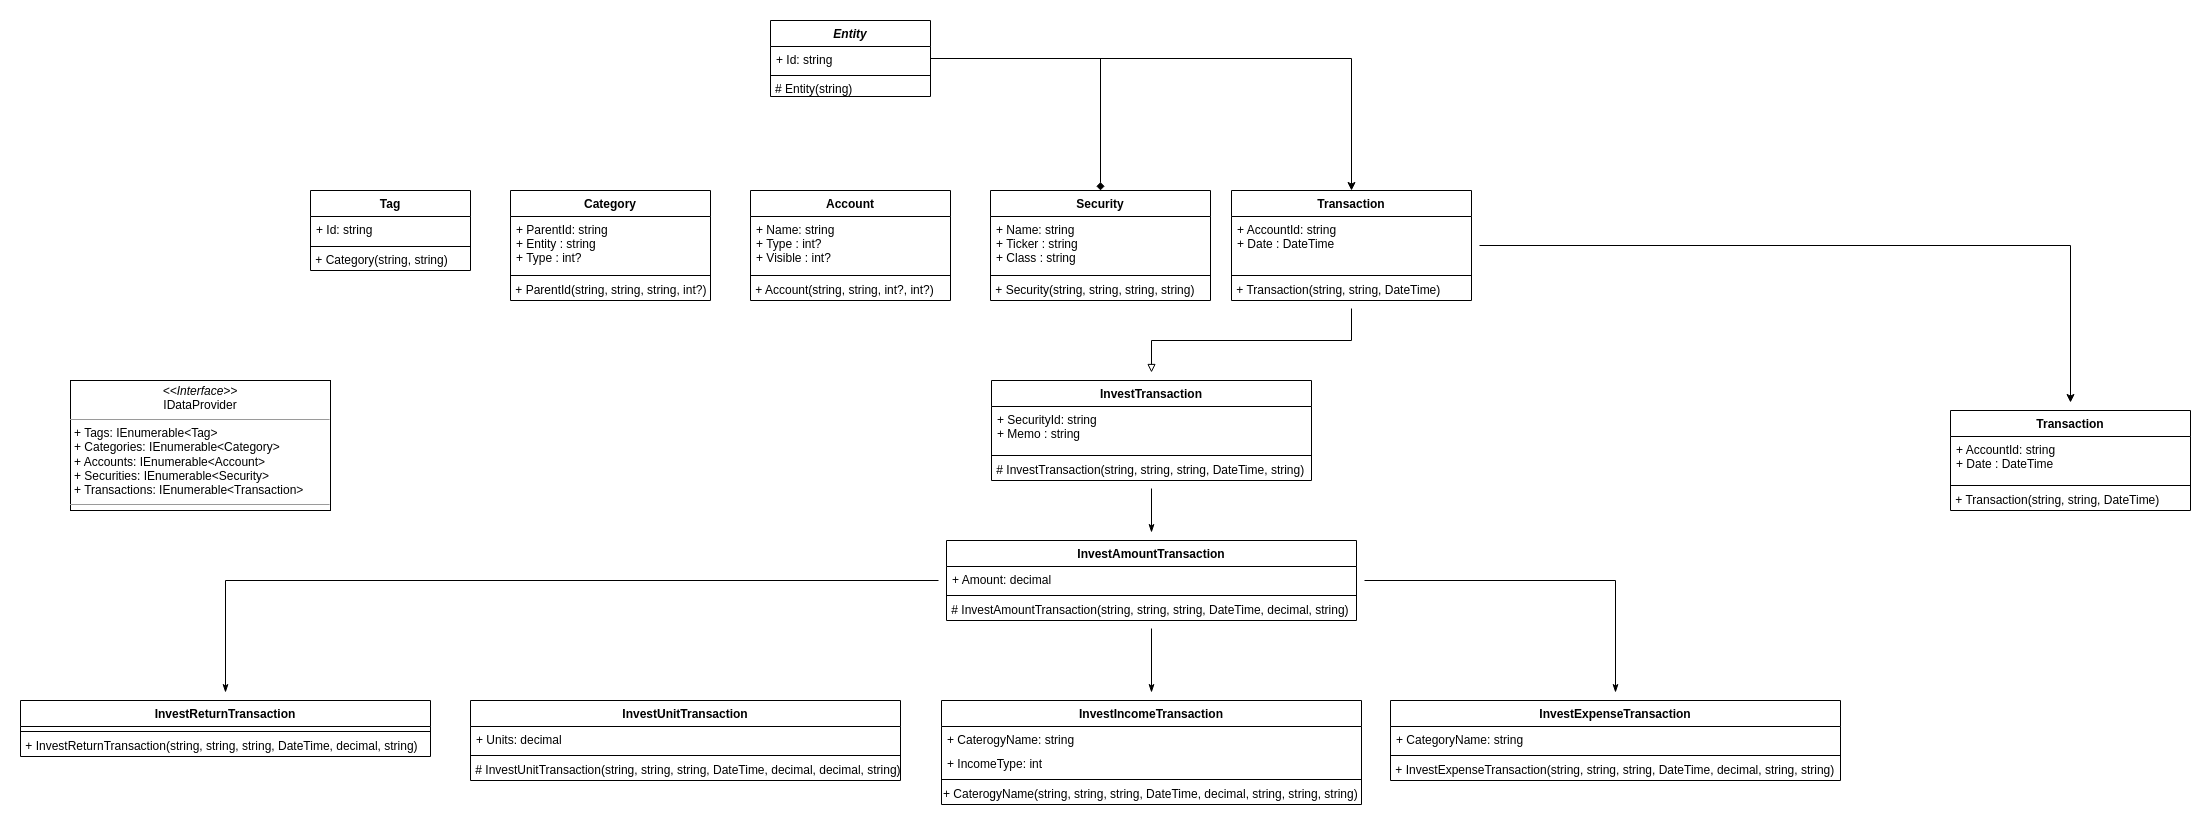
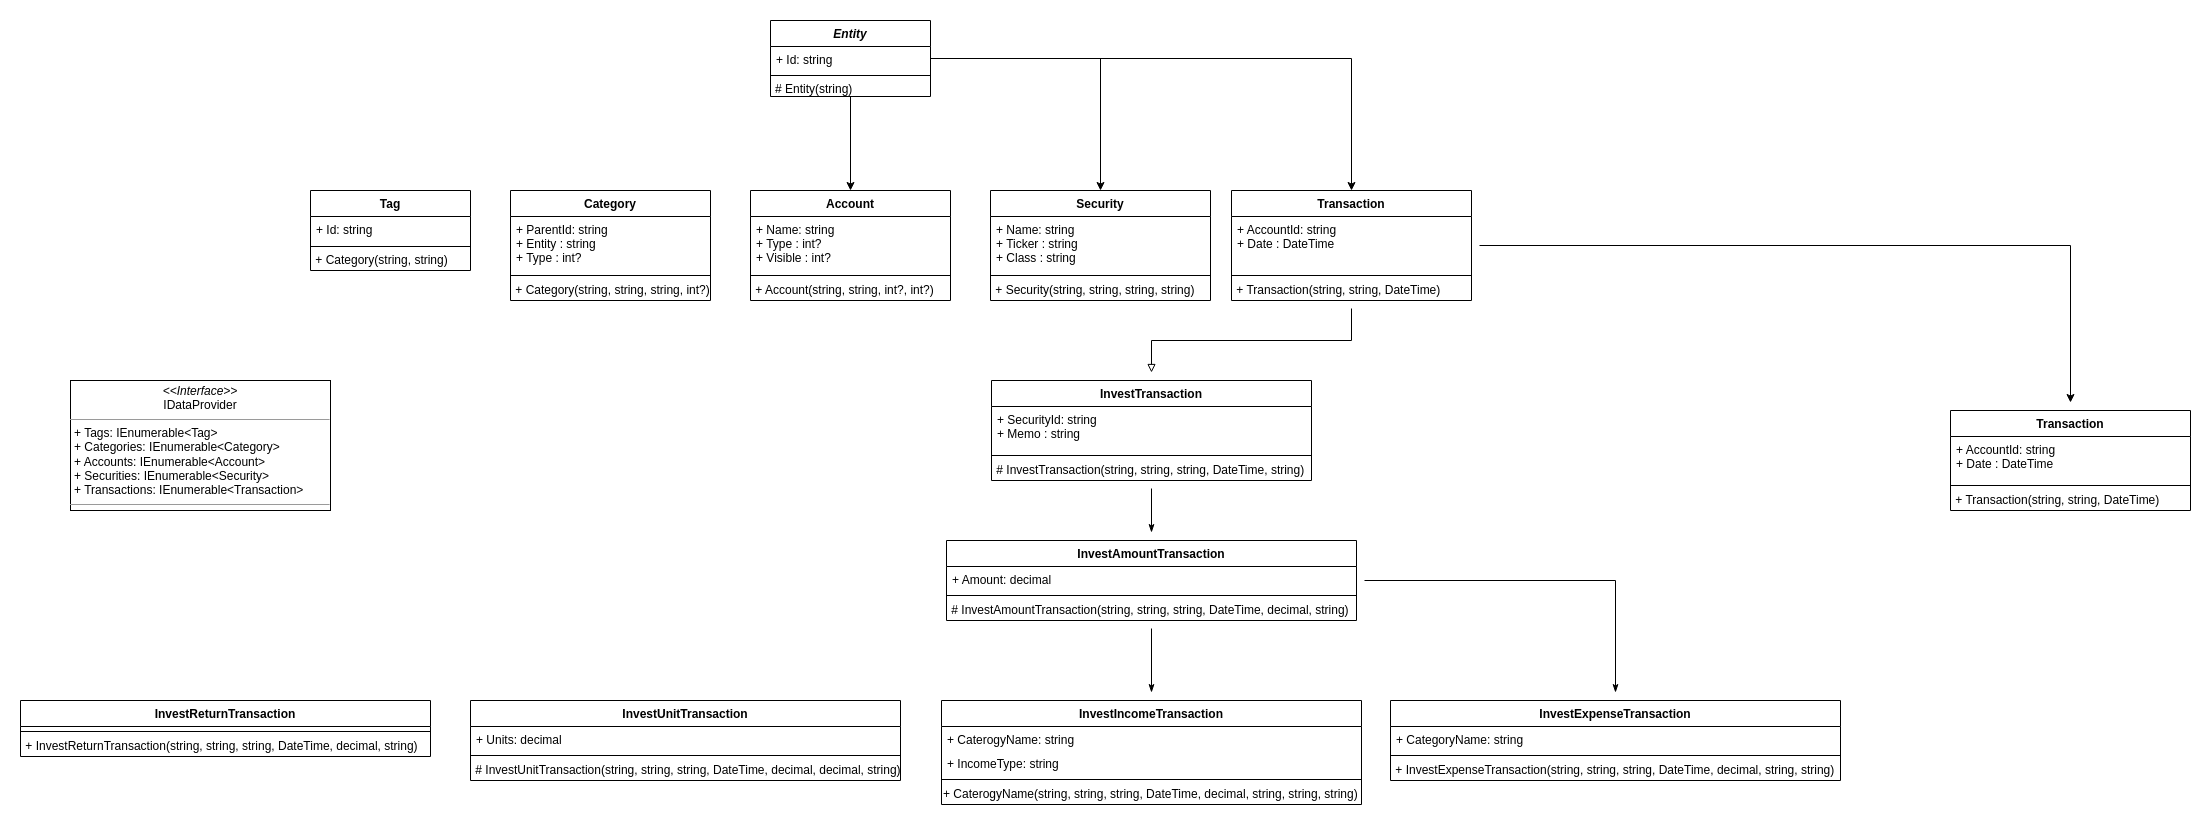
none -> (851, 141)
(1101, 182) -> (1101, 182)
(630, 291) -> (630, 291)
(530, 581) -> none
(998, 764) -> (1008, 764)
